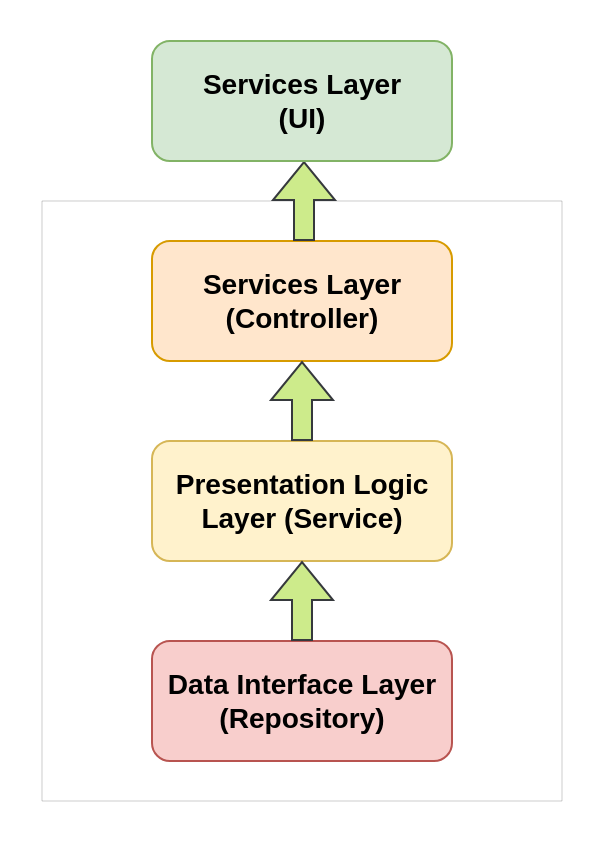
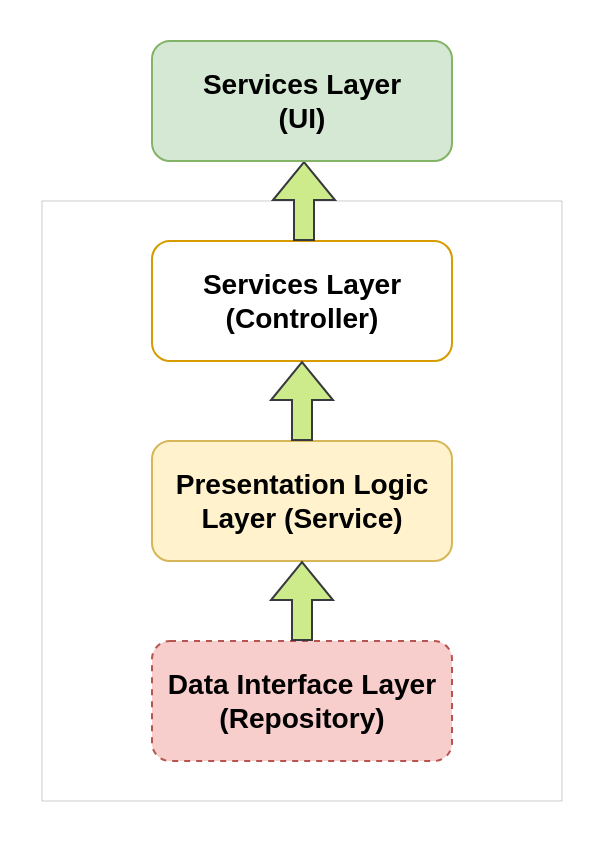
(302, 301) -> (302, 301)
(302, 701) -> (302, 701)
